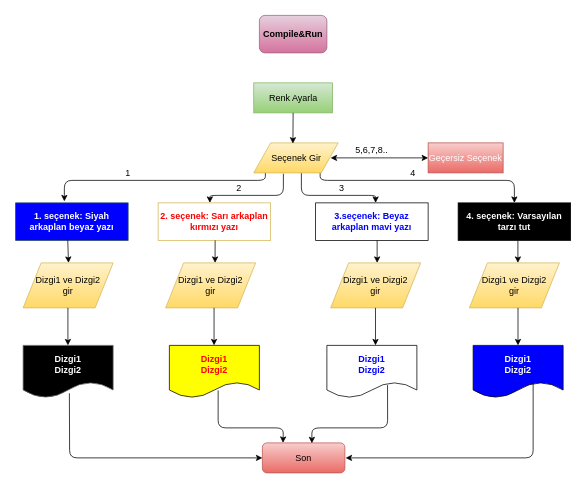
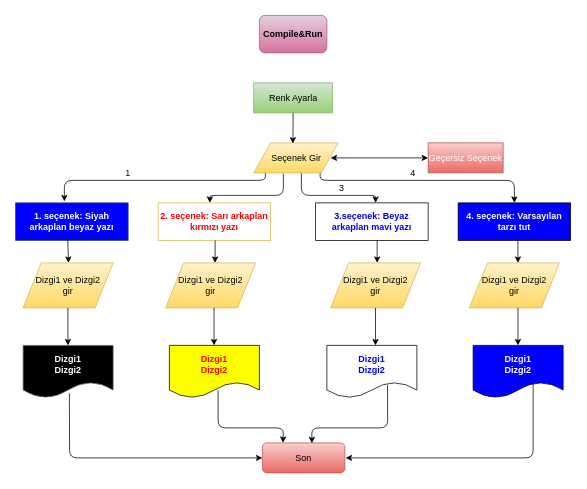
(372, 150) -> none
(239, 188) -> none
(514, 222) -> (514, 222)
